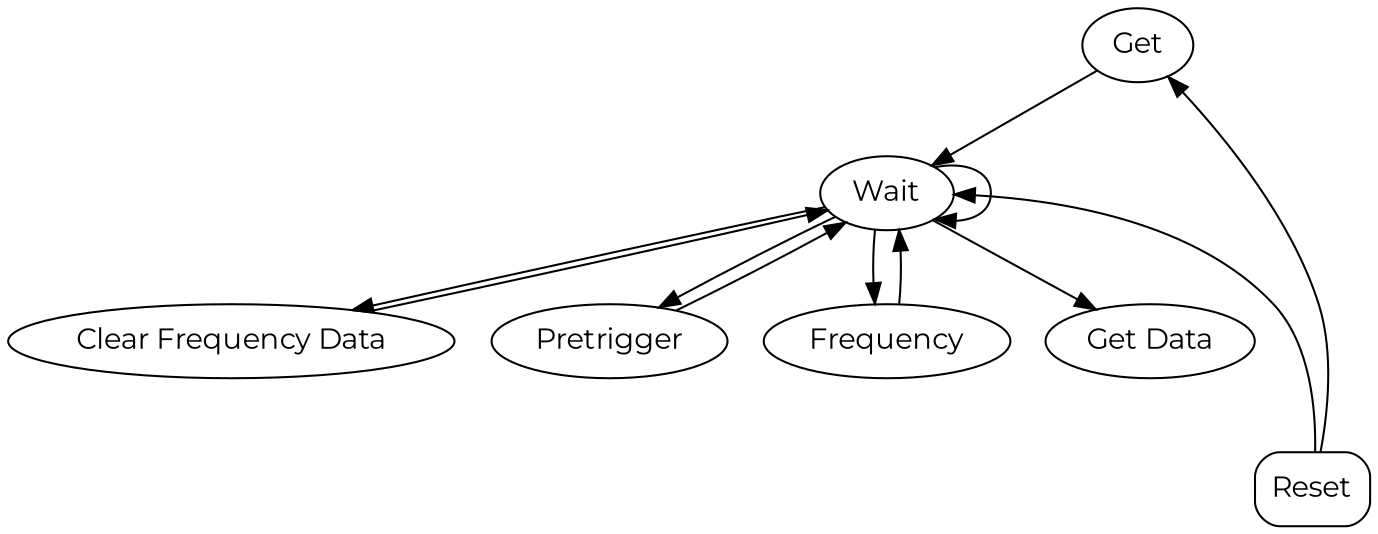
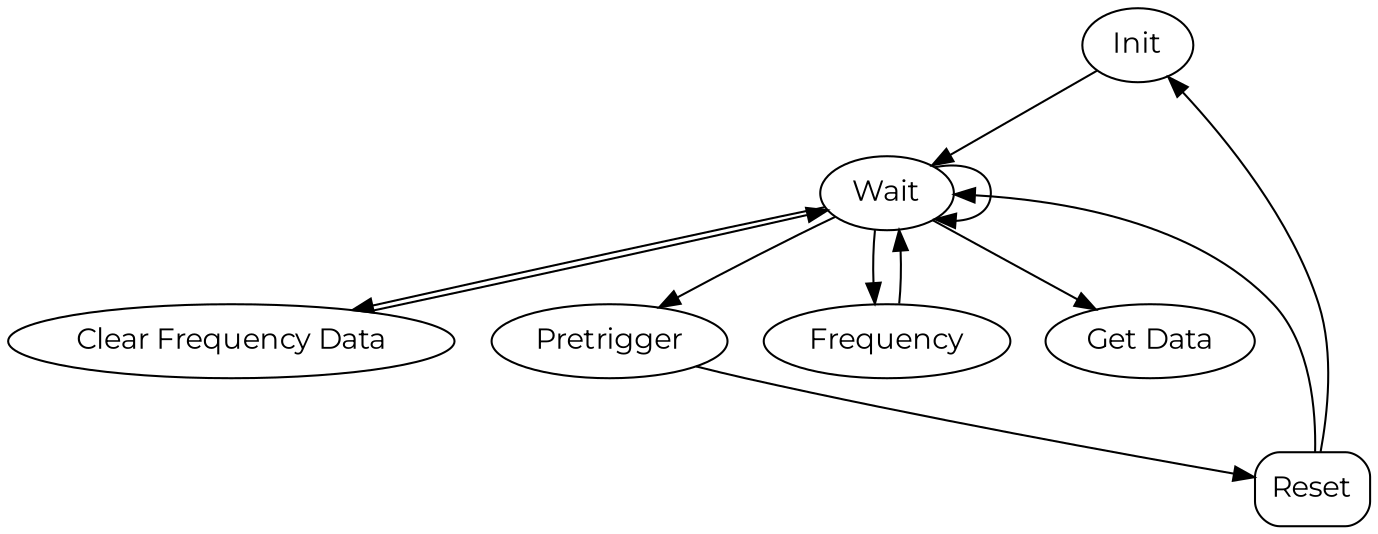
(1138, 45) -> (1138, 45)
(752, 272) -> (964, 424)
